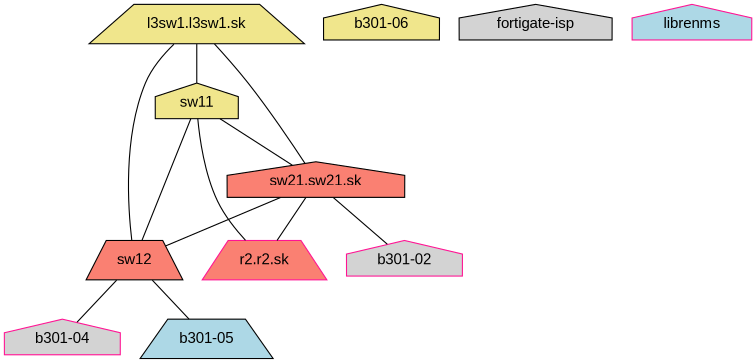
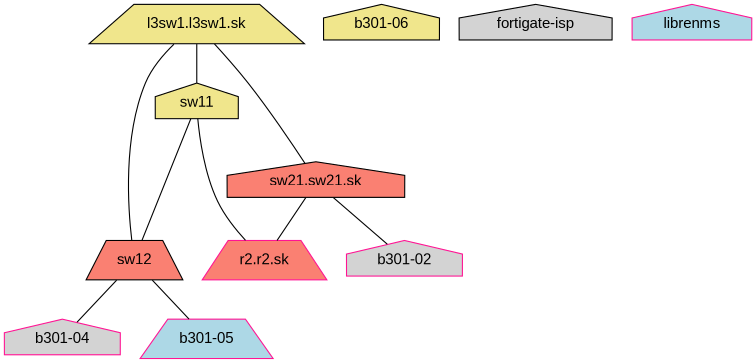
(256, 142) -> none
(220, 223) -> none
(207, 339) -> (207, 339)
